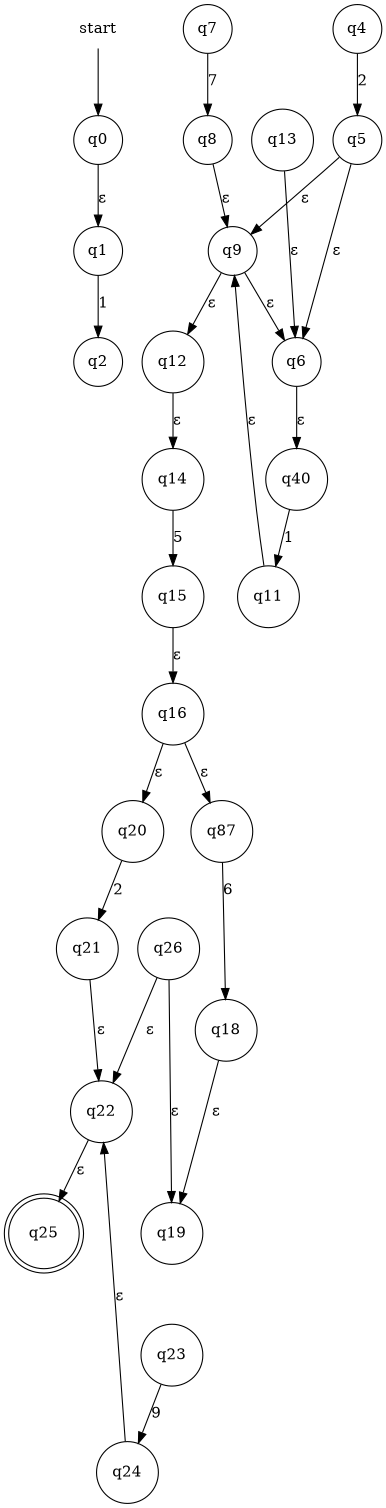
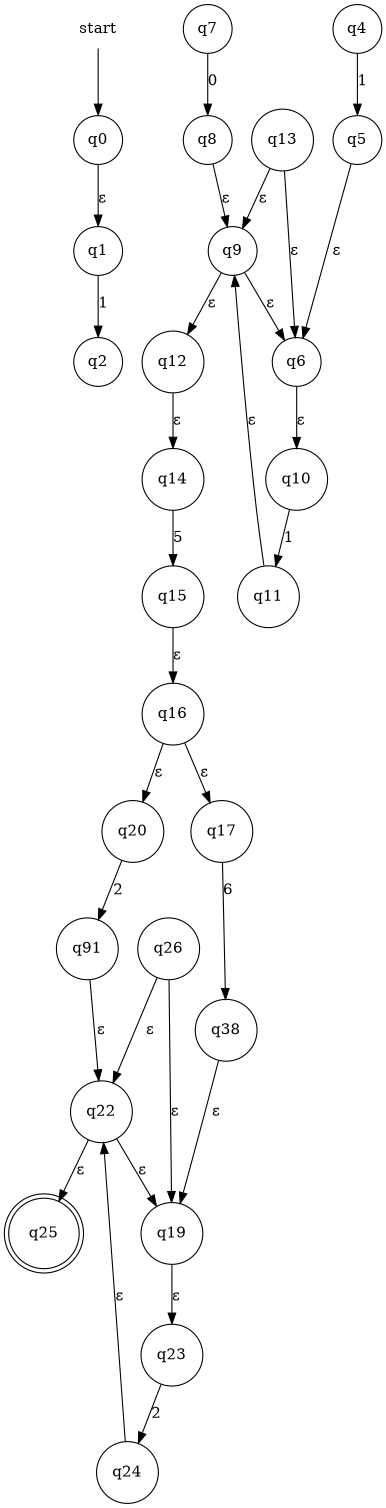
(213, 81) -> (213, 81)
(363, 81) -> (363, 81)
(299, 192) -> (259, 193)
(297, 479) -> (297, 479)
(222, 831) -> (222, 831)
(87, 949) -> (87, 949)
(226, 1030) -> (226, 1030)
none -> (134, 1168)
none -> (172, 1289)
(157, 1414) -> (157, 1414)
